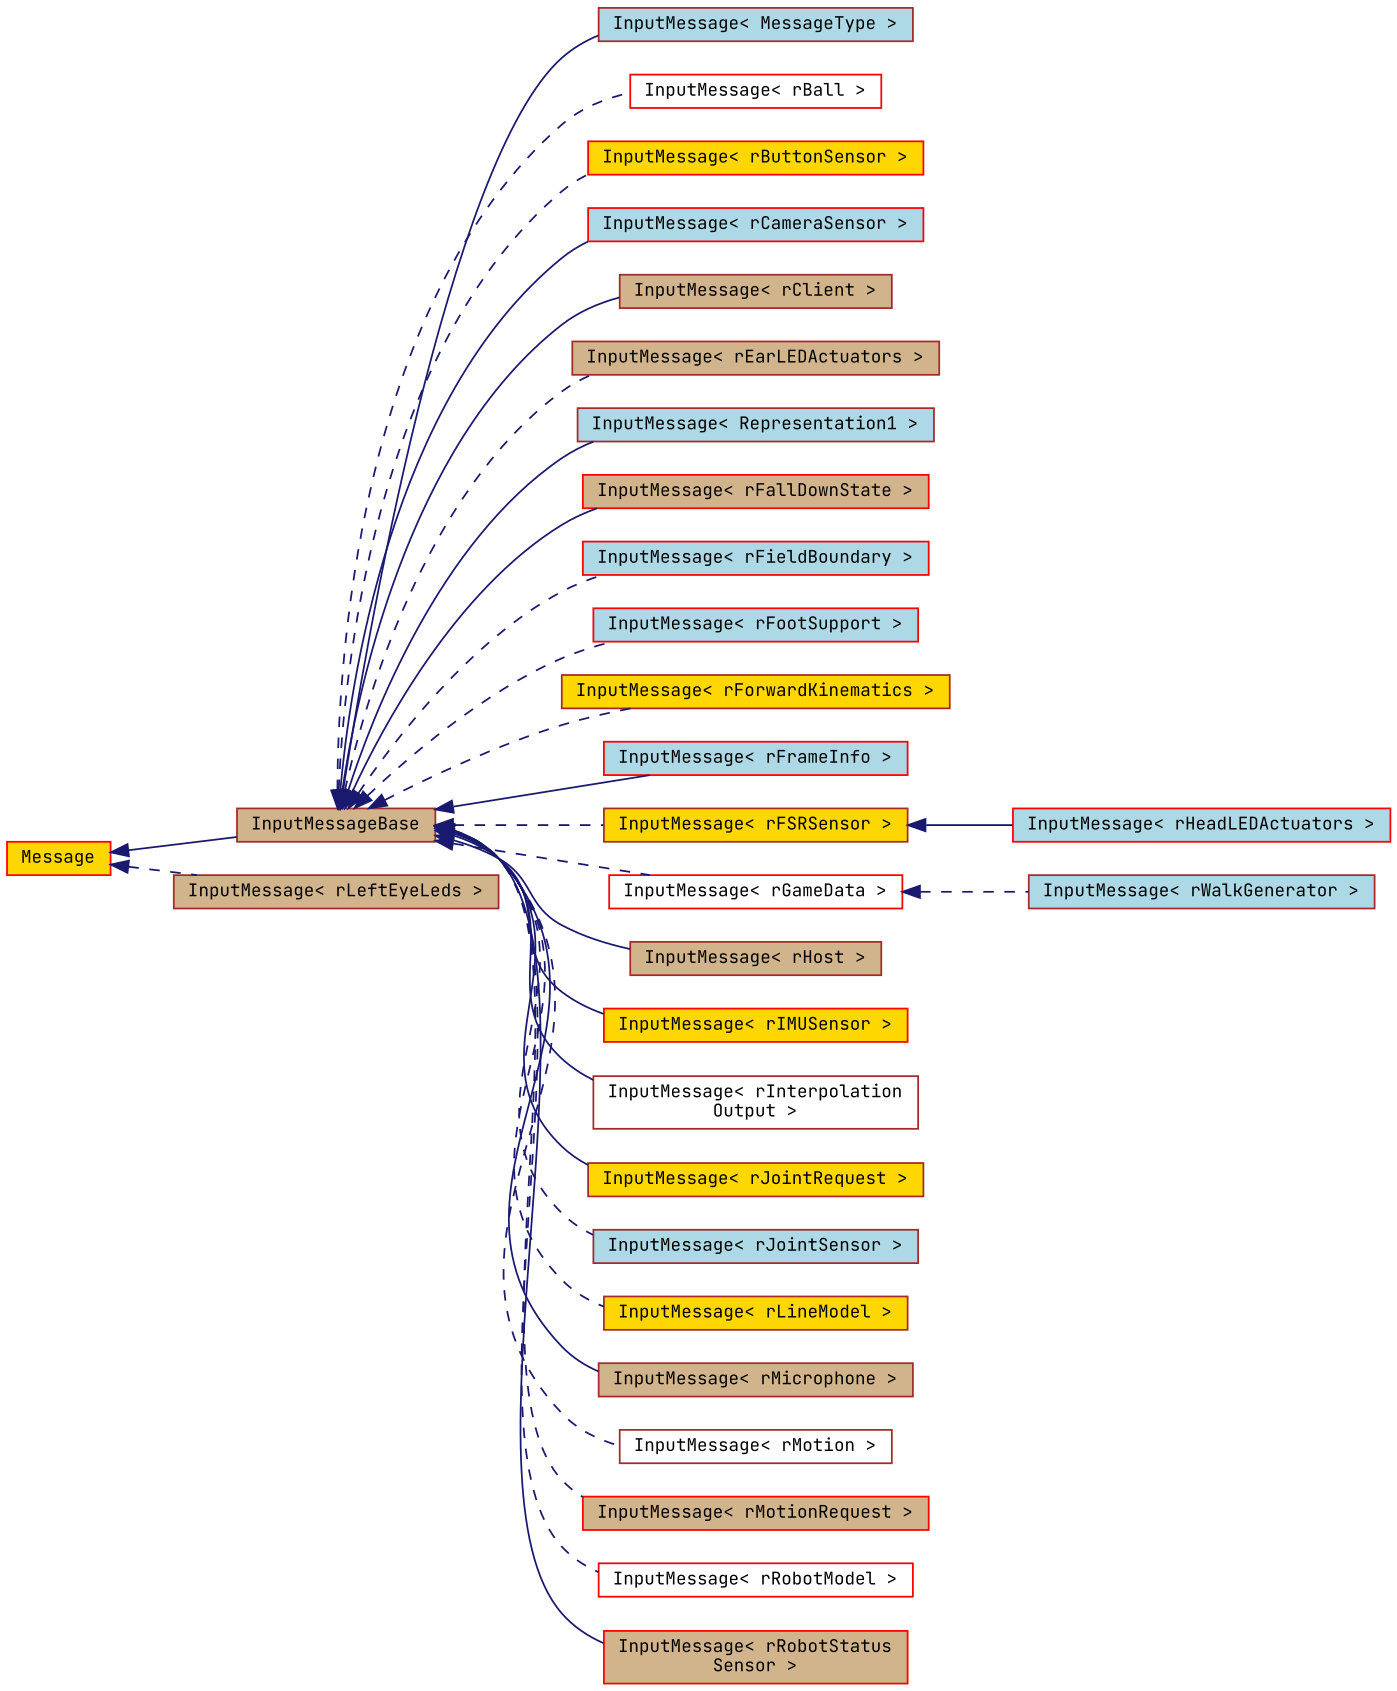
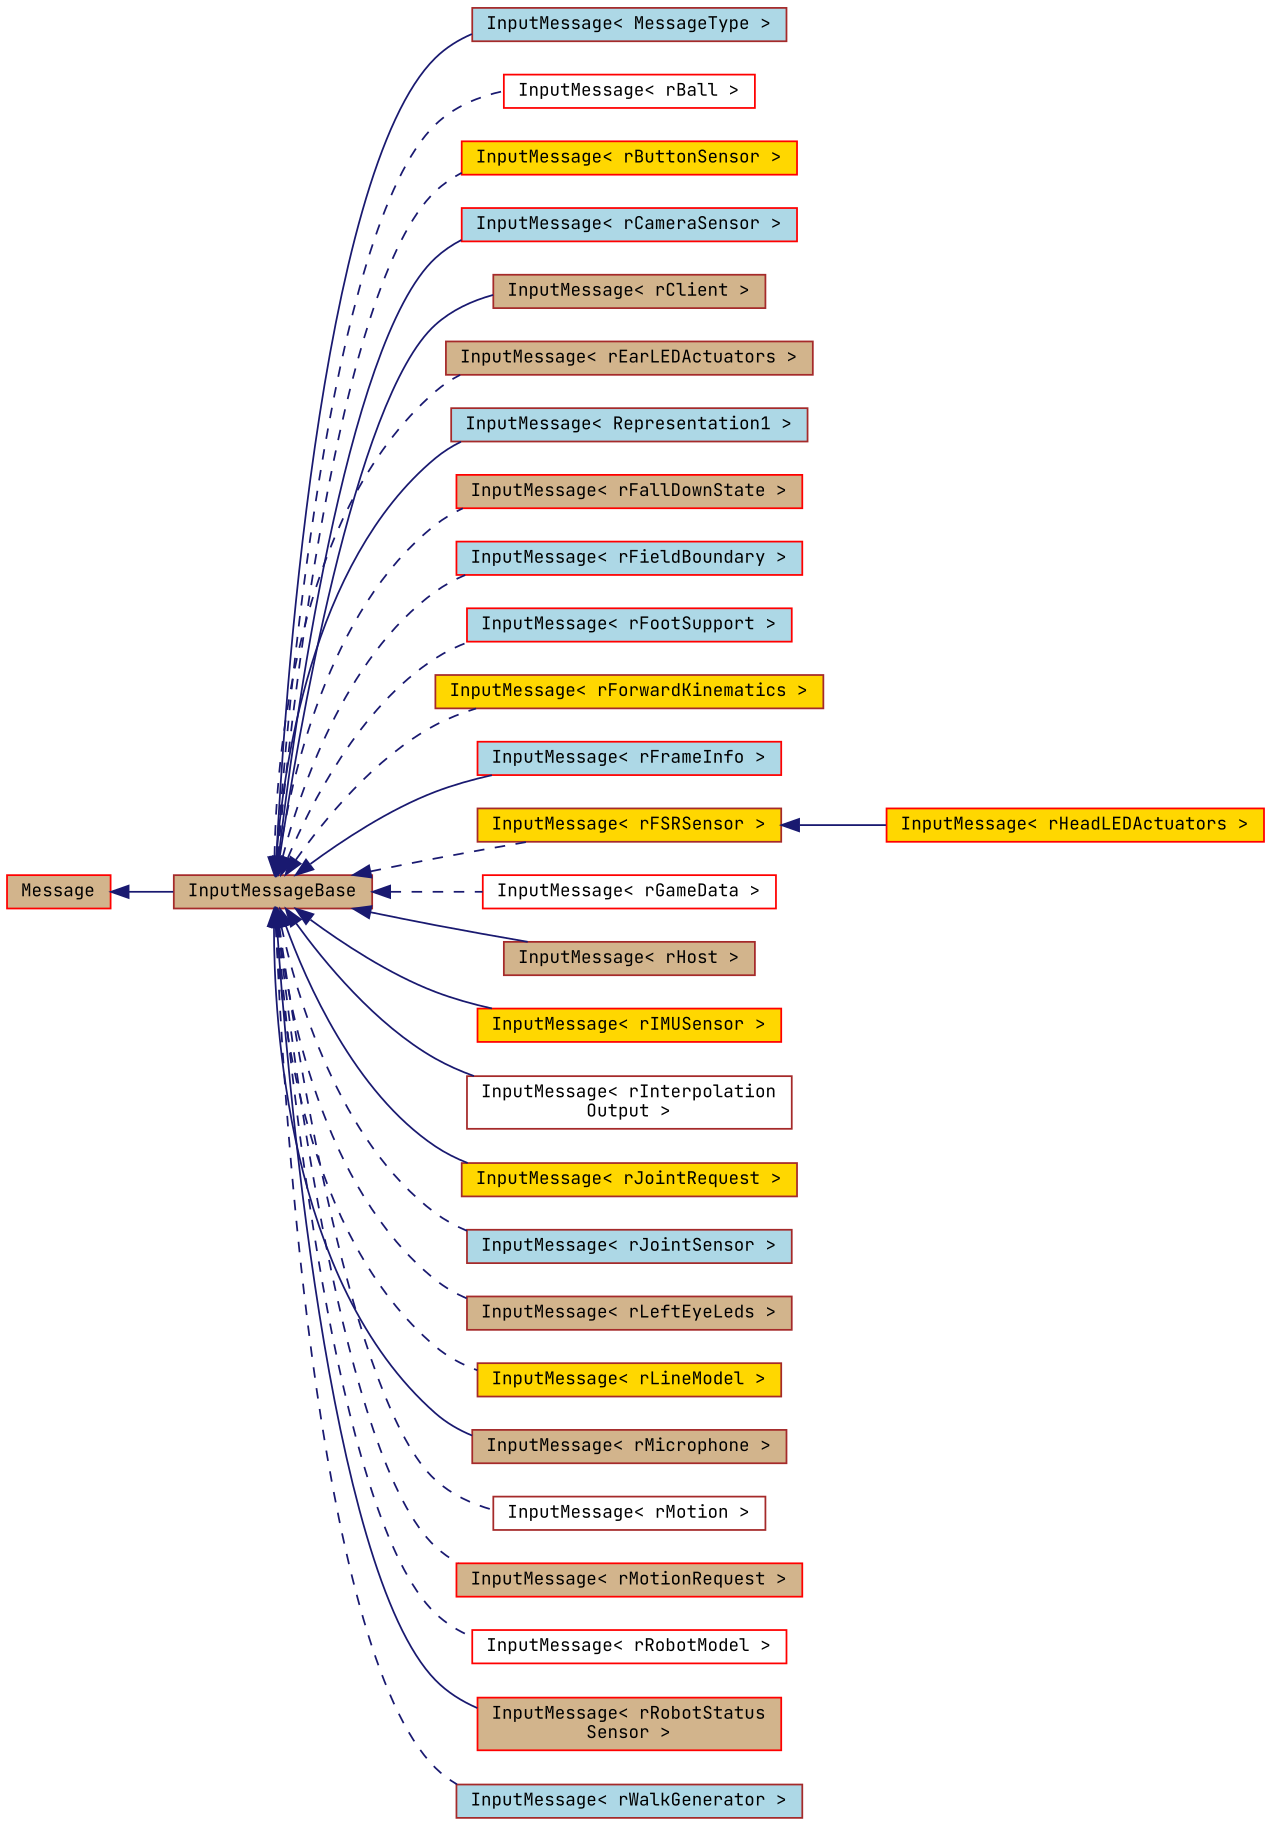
(451, 628) -> (335, 662)
(1202, 825) -> (1075, 825)
(59, 858) -> (59, 892)
(163, 871) -> (333, 1135)
(974, 892) -> (314, 1371)
